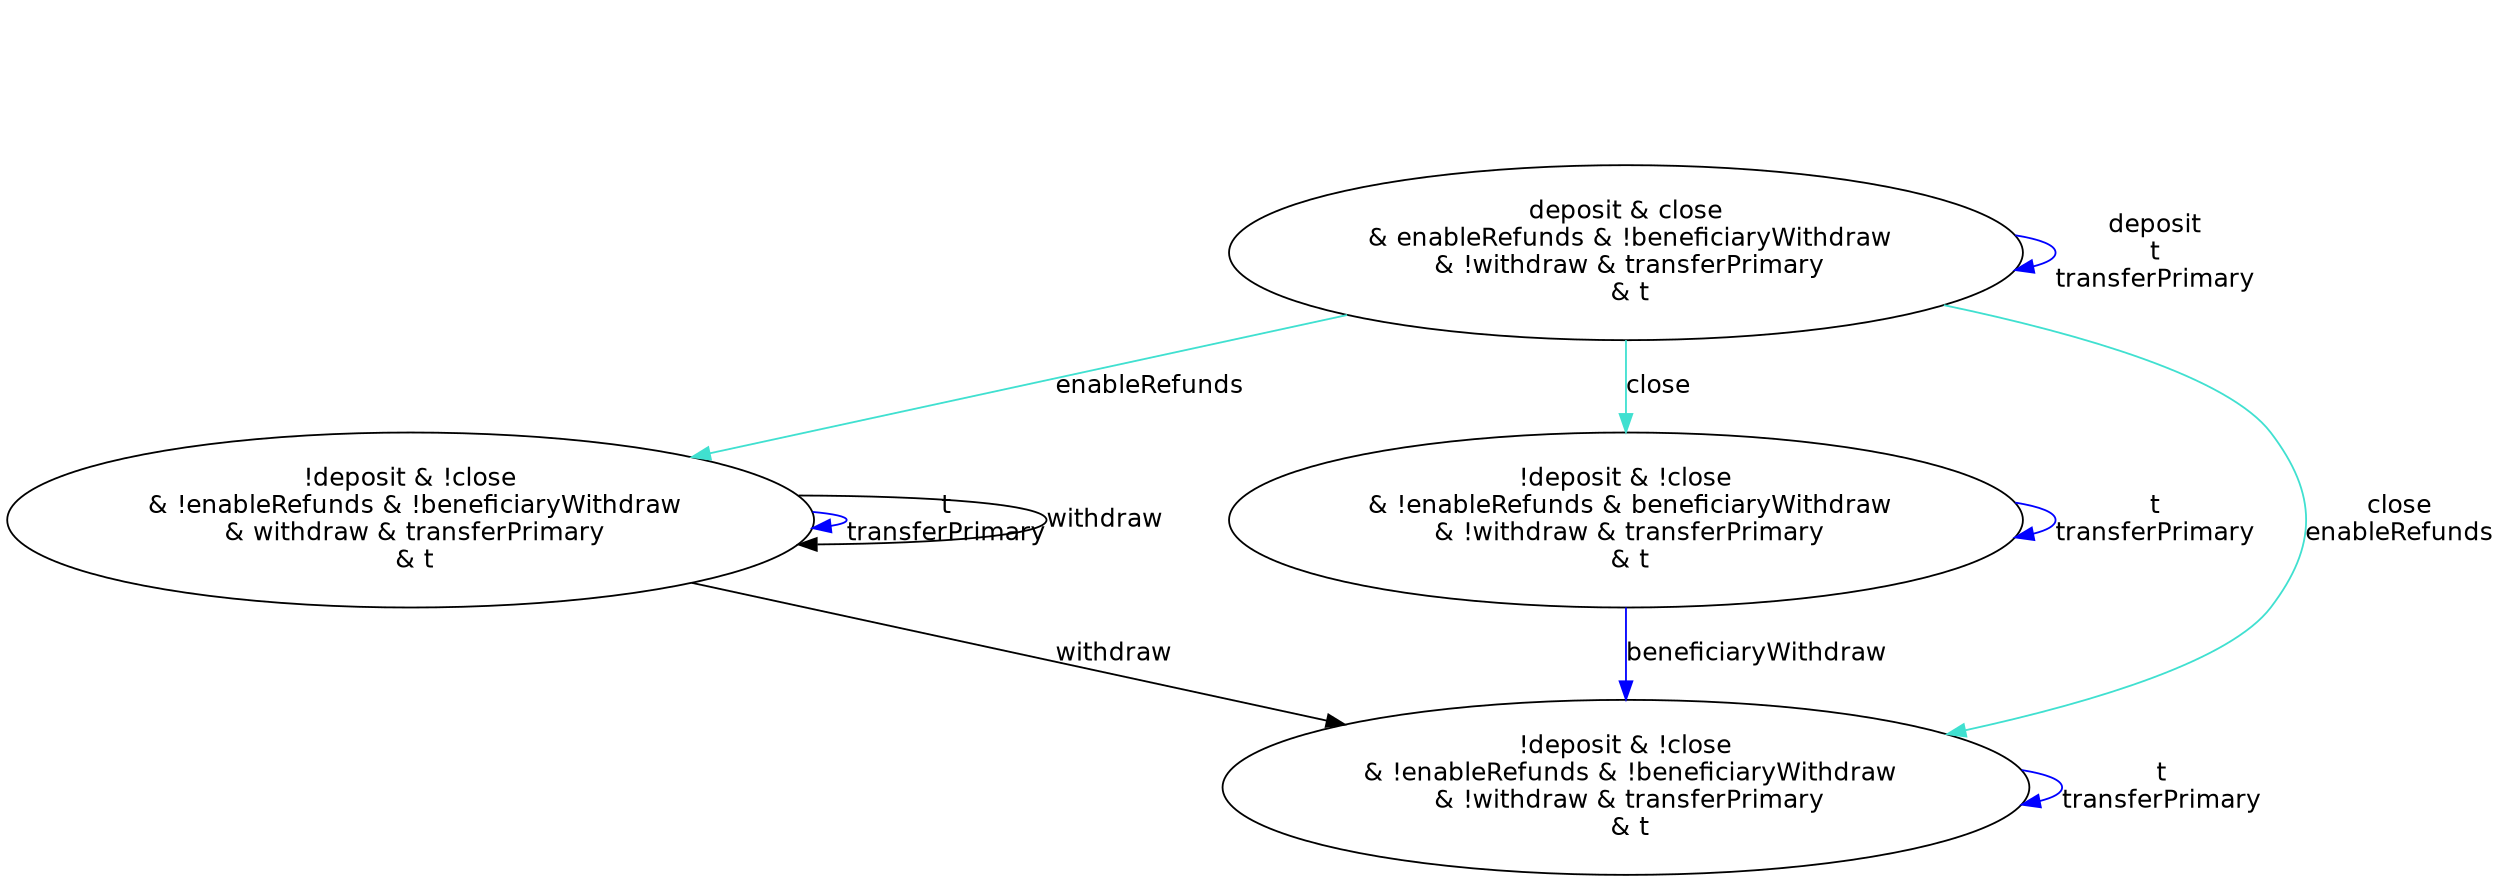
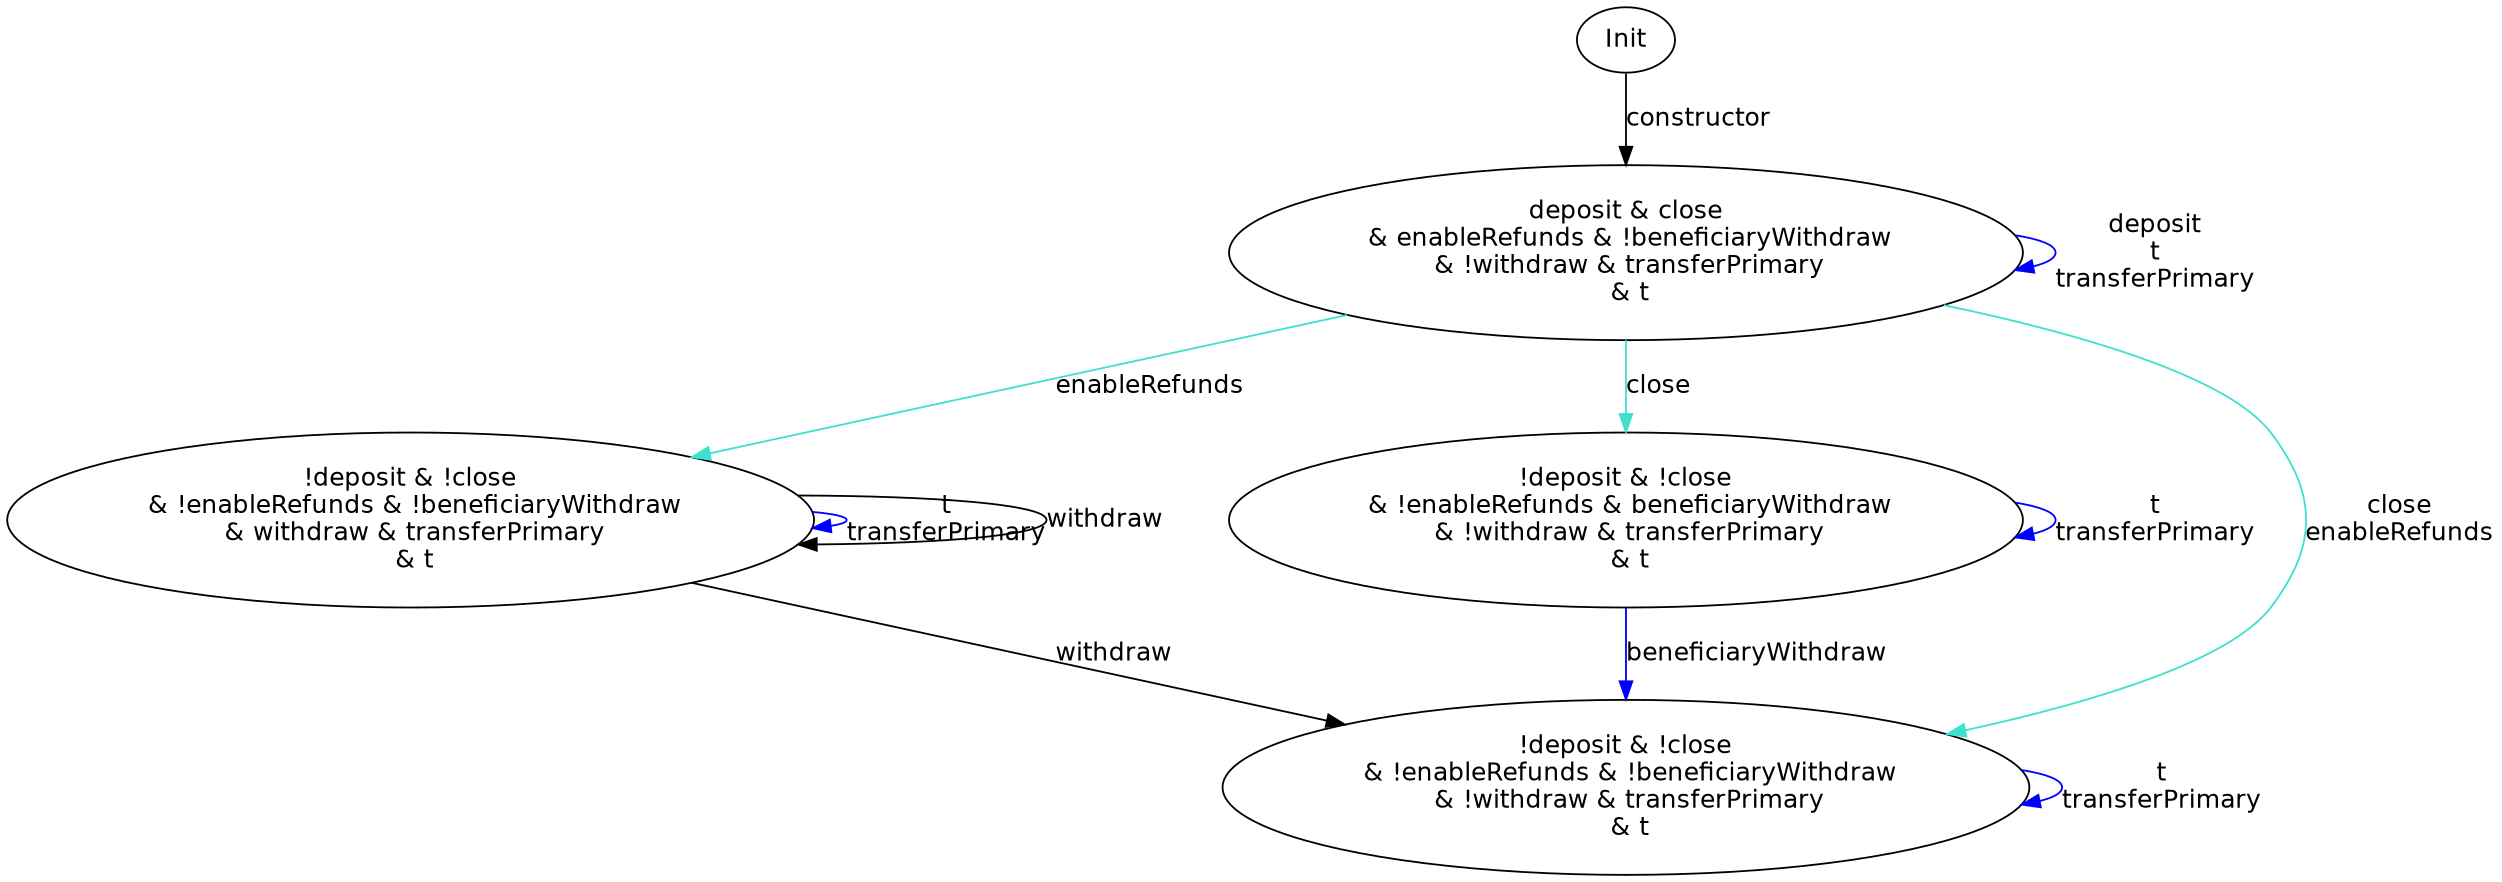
none -> (1626, 40)
